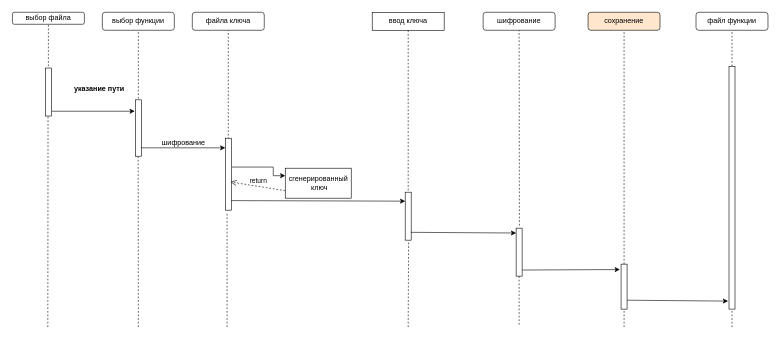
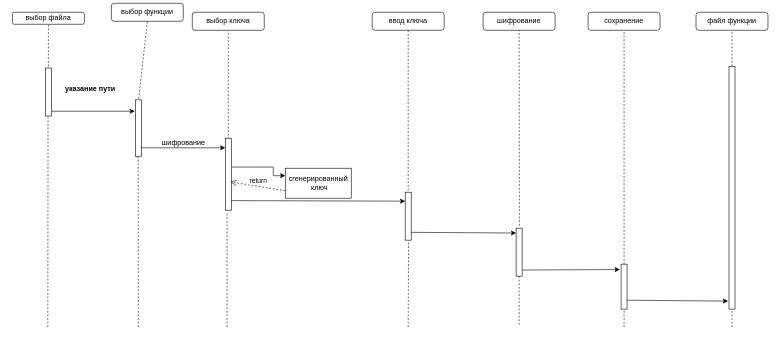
(138, 21) -> (147, 12)
(228, 21) -> (228, 21)
(408, 21) -> (408, 21)
(624, 21) -> (624, 21)
(99, 92) -> (90, 92)
